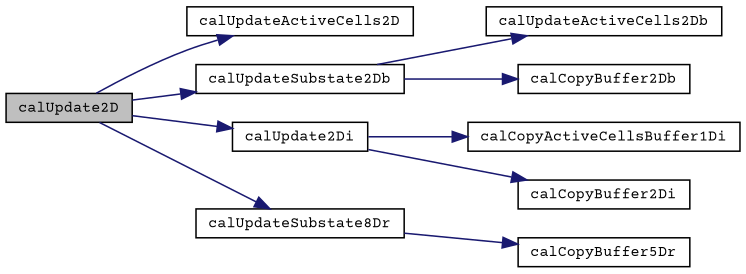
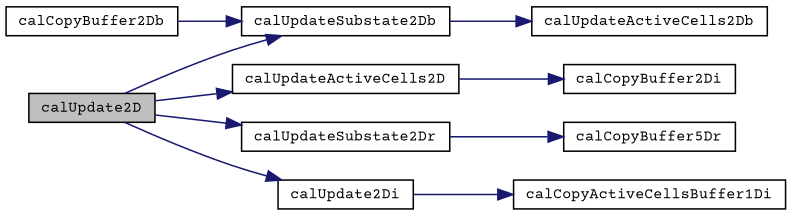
(453, 79) -> (202, 21)
(440, 163) -> (504, 79)
(300, 223) -> (346, 137)
